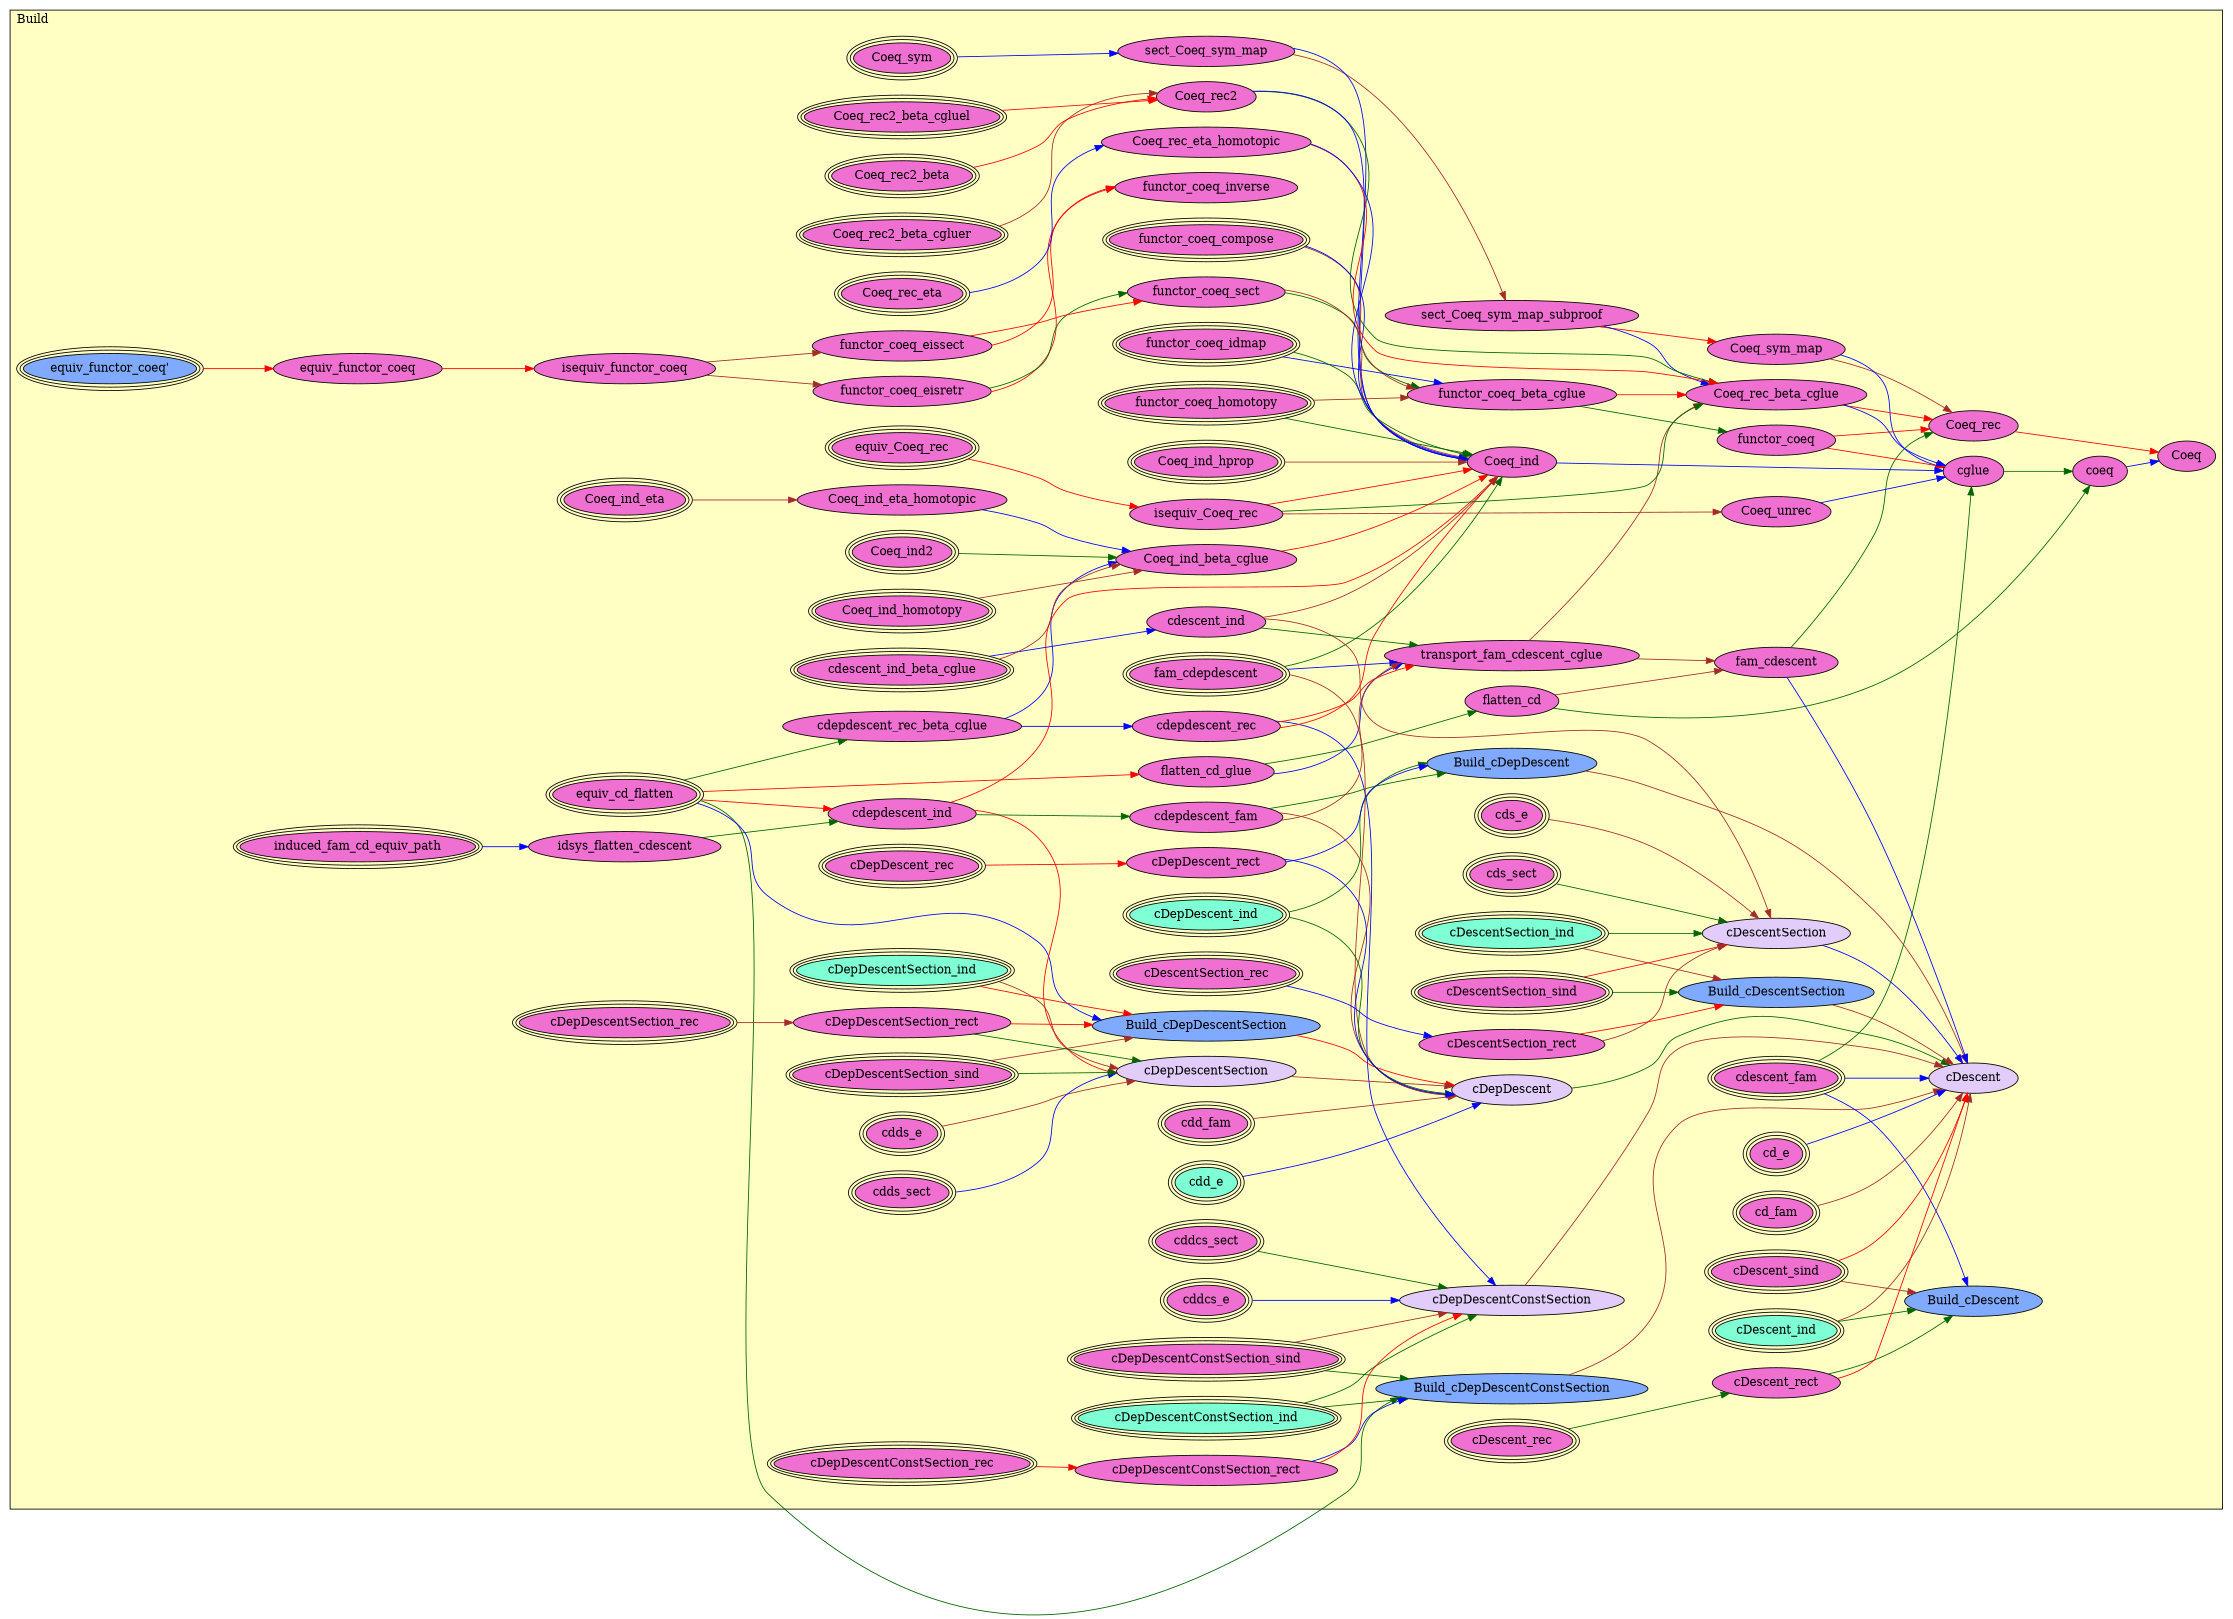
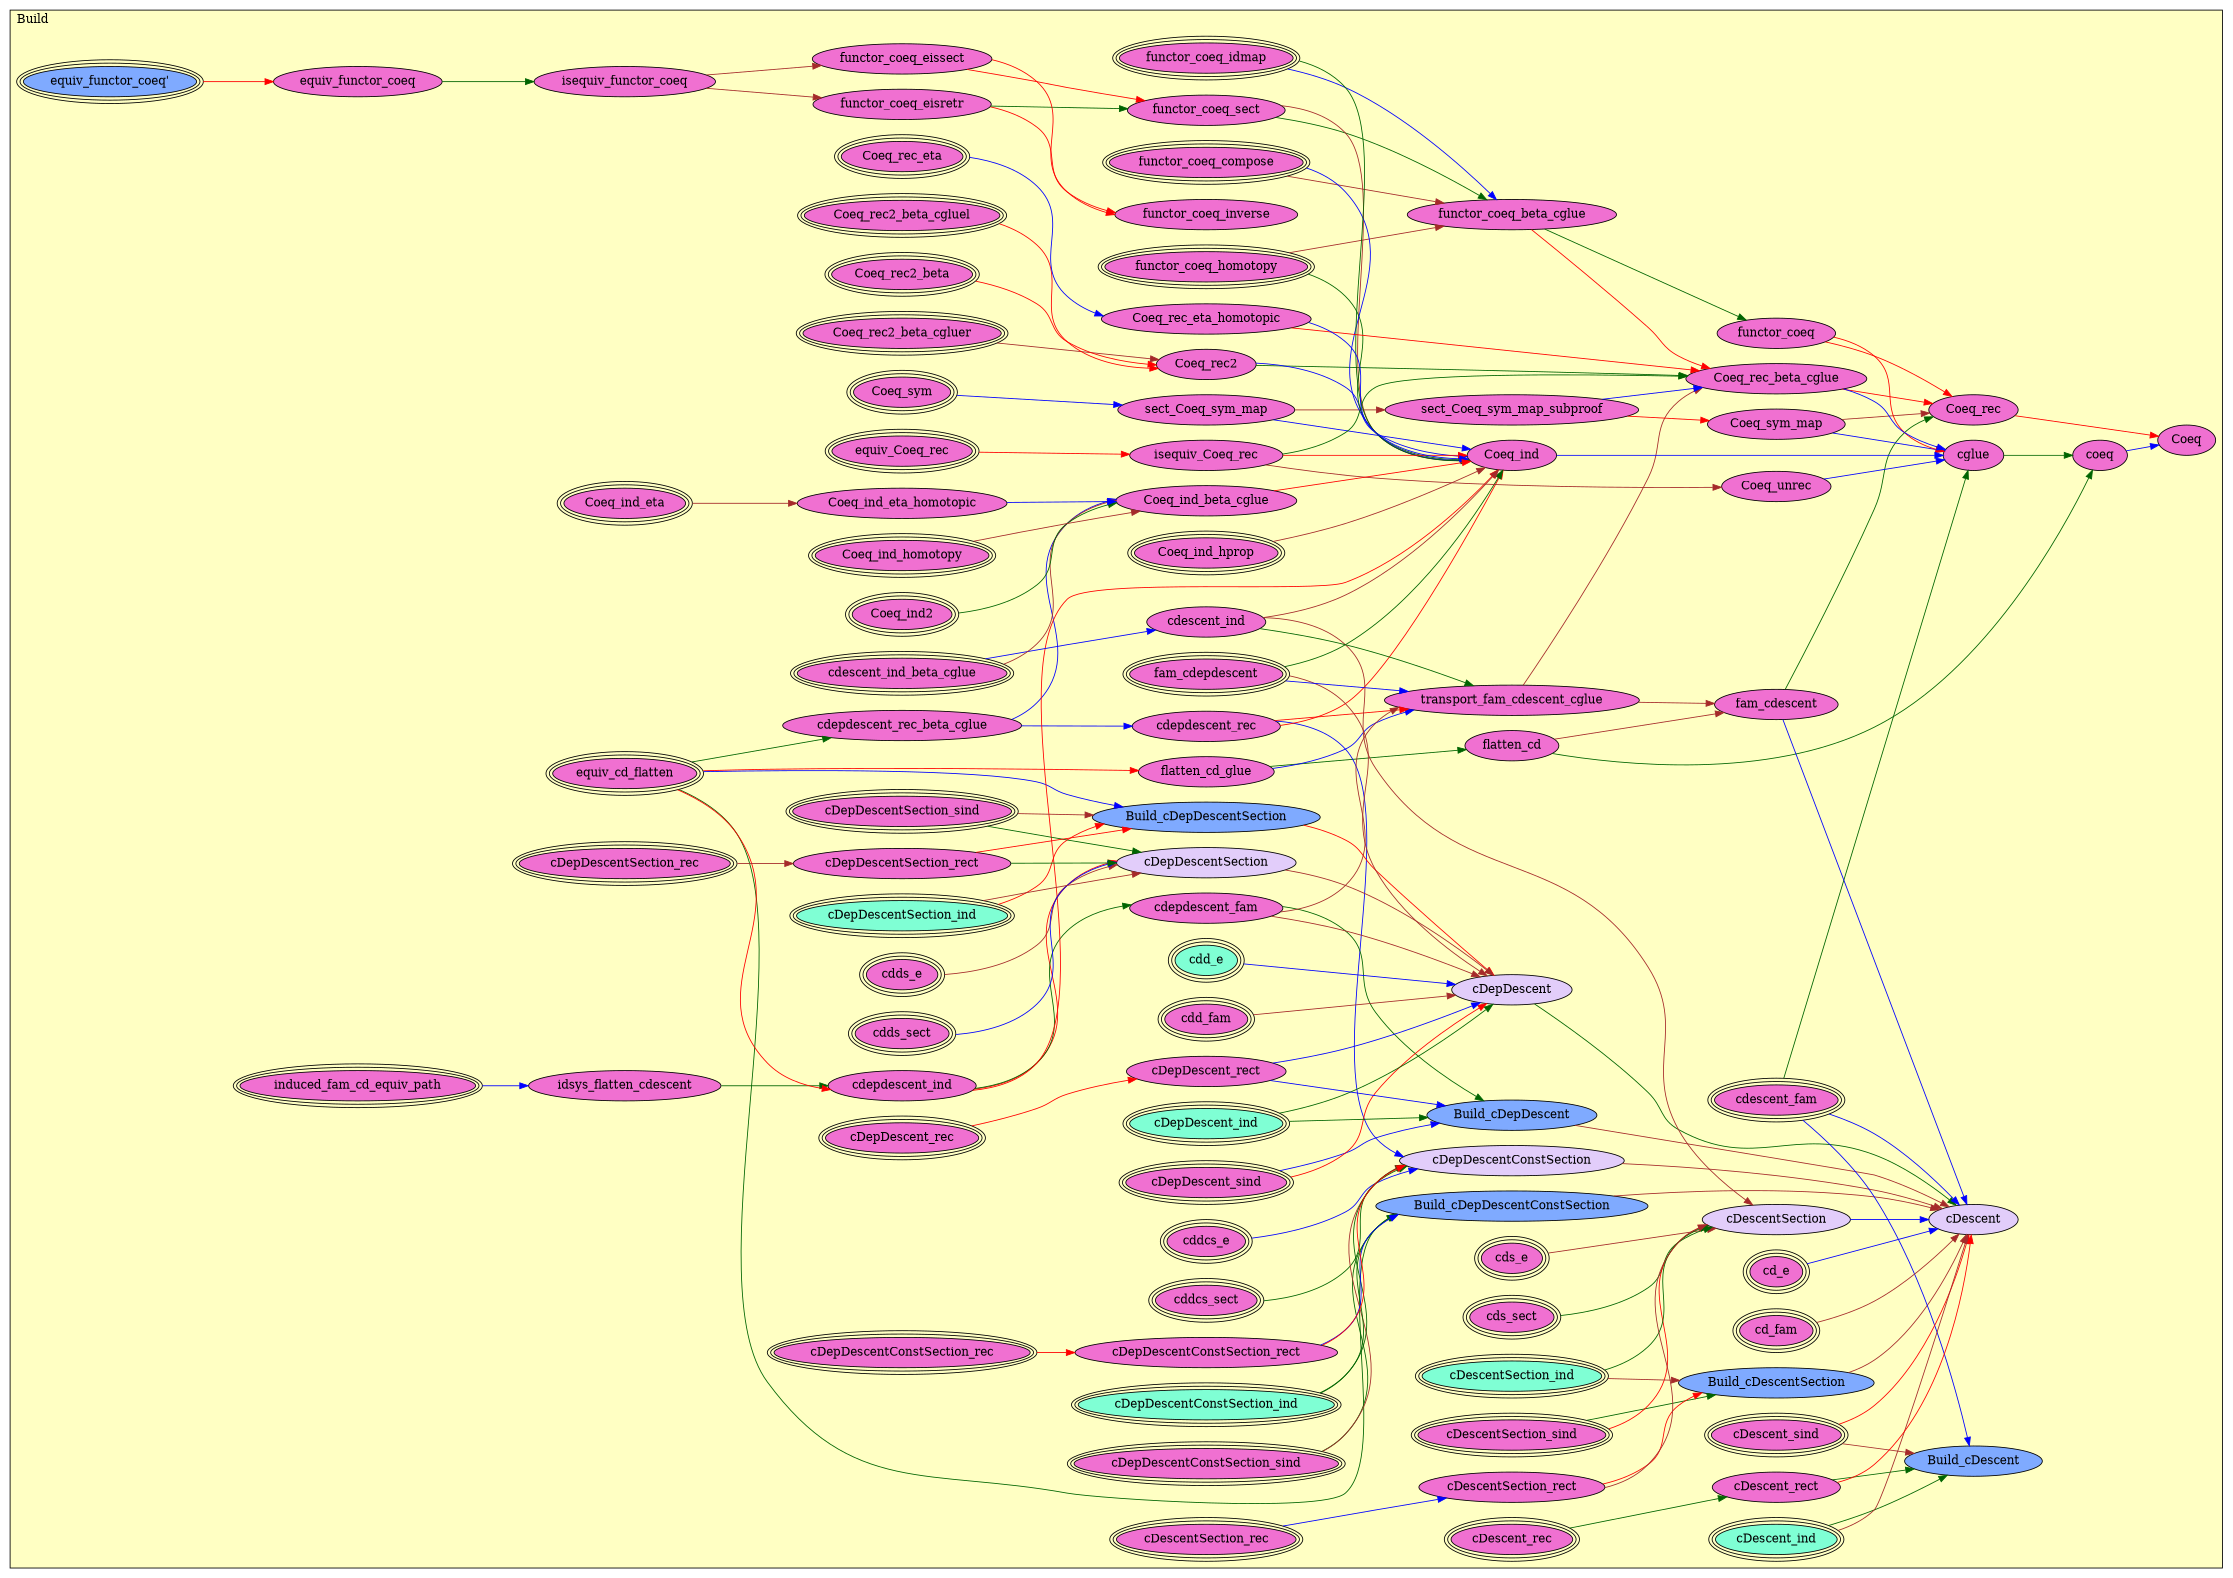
(484, 369) -> (484, 82)
none -> (1206, 1183)
